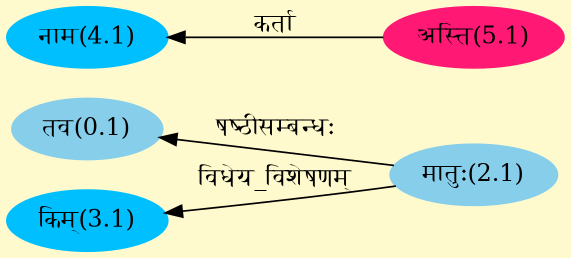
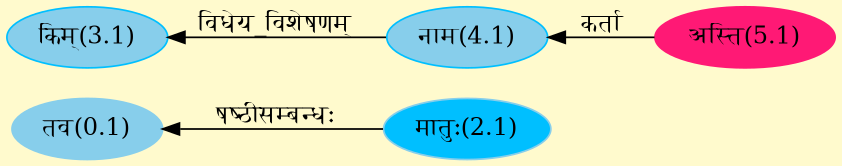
(87, 37) -> (467, 37)
(474, 175) -> (467, 129)
(289, 199) -> (286, 37)
(87, 221) -> (87, 37)
